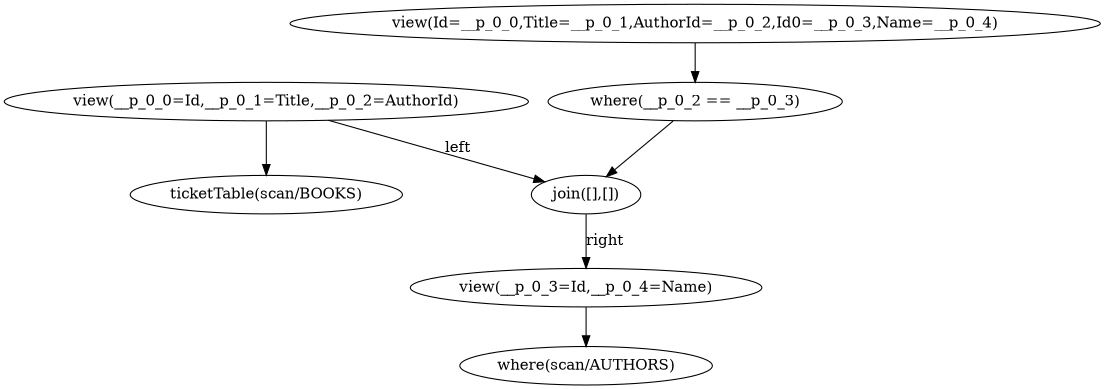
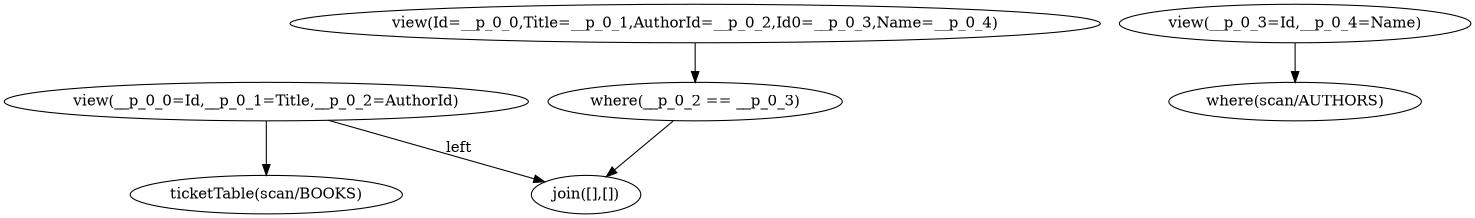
(586, 236) -> none
